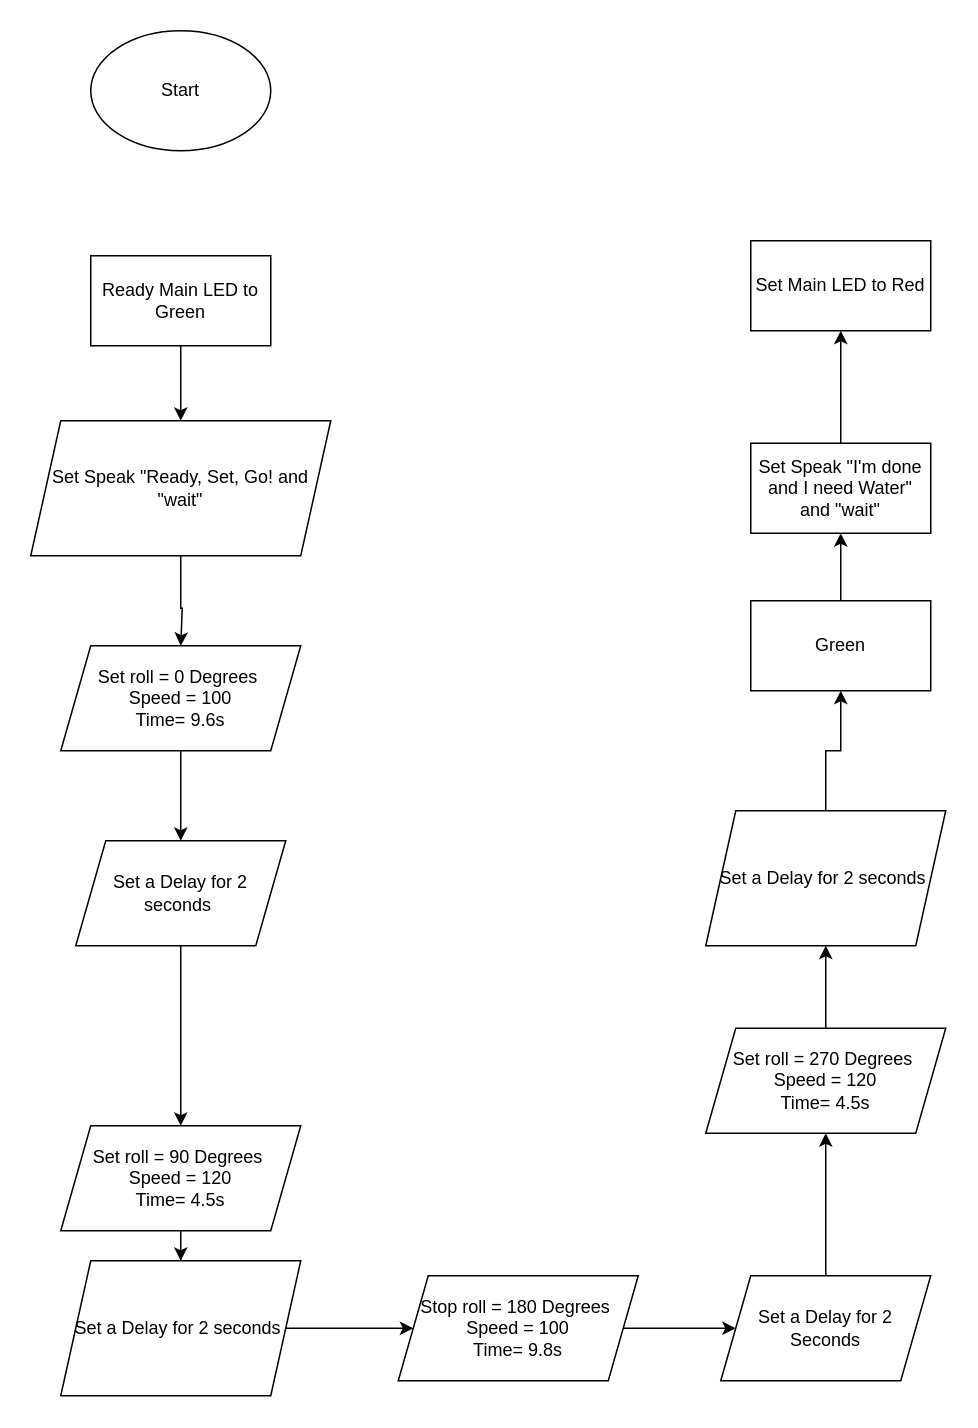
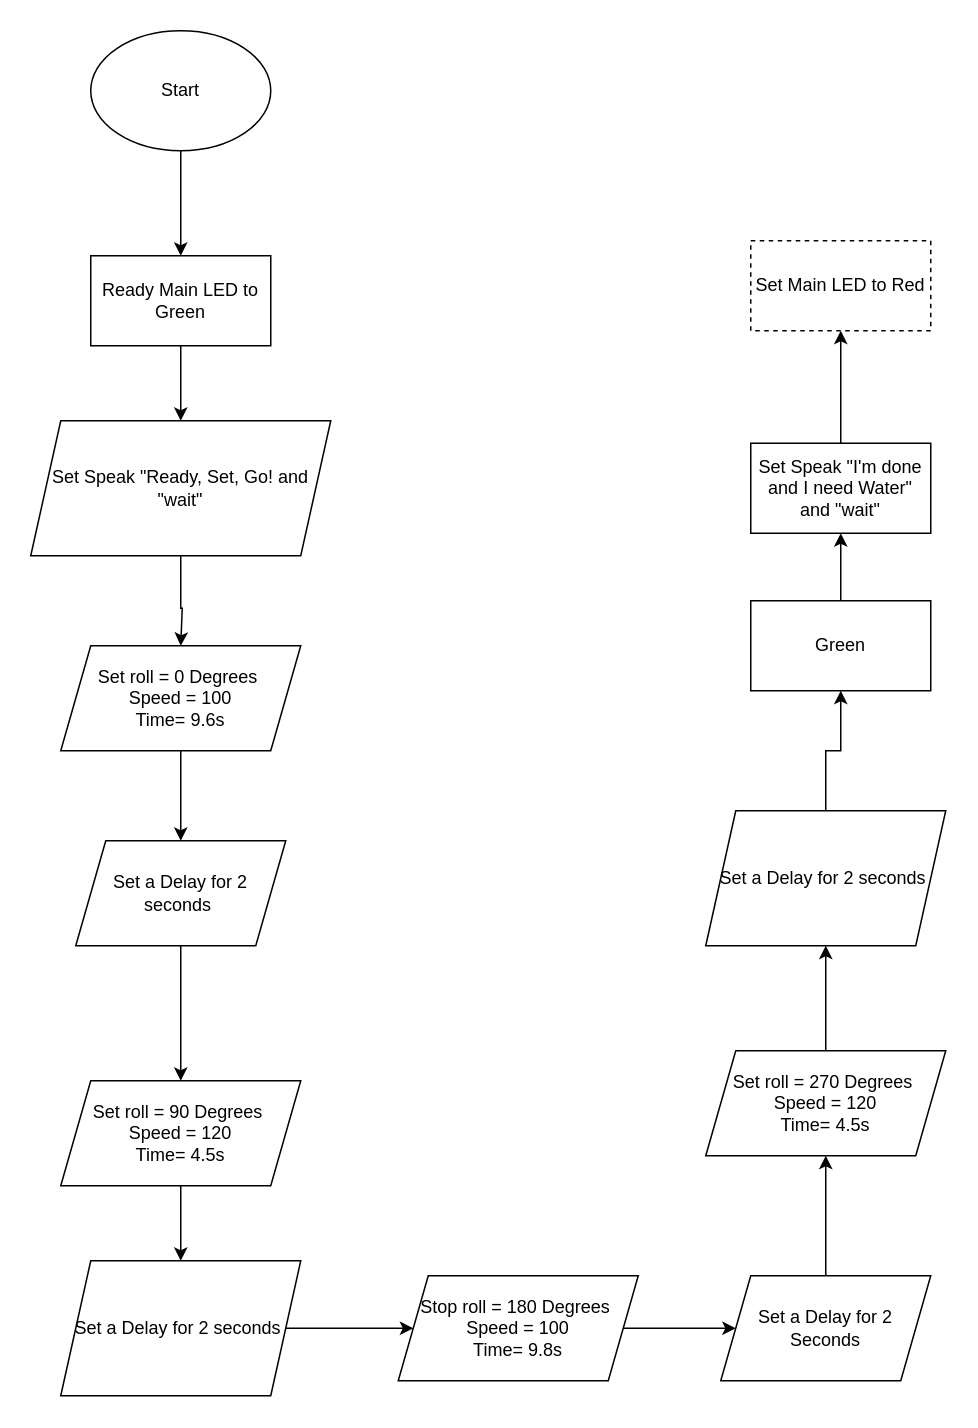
none -> (181, 198)
(841, 286) -> (841, 286)
(826, 1081) -> (826, 1103)
(181, 1178) -> (181, 1133)
